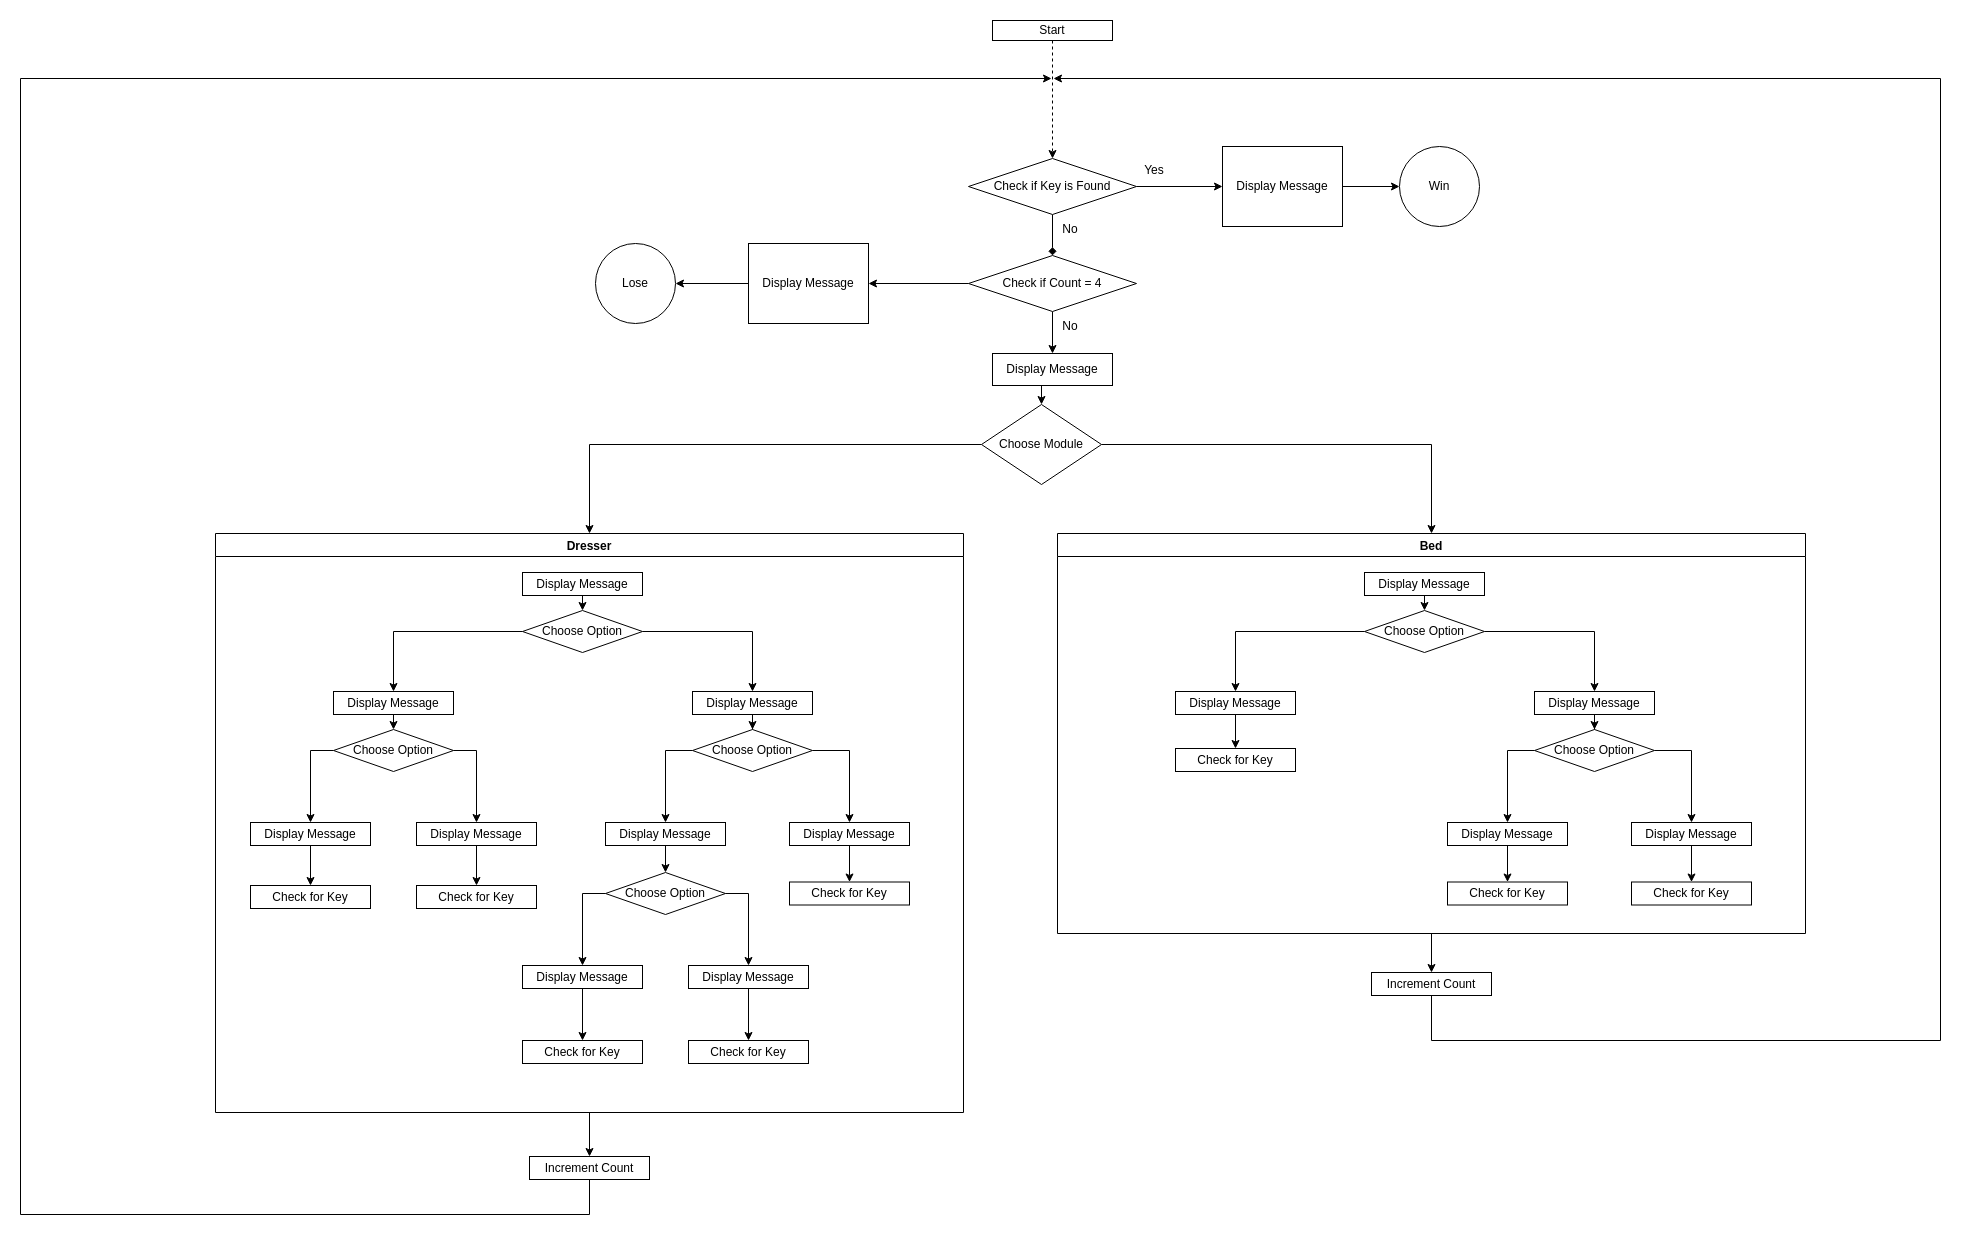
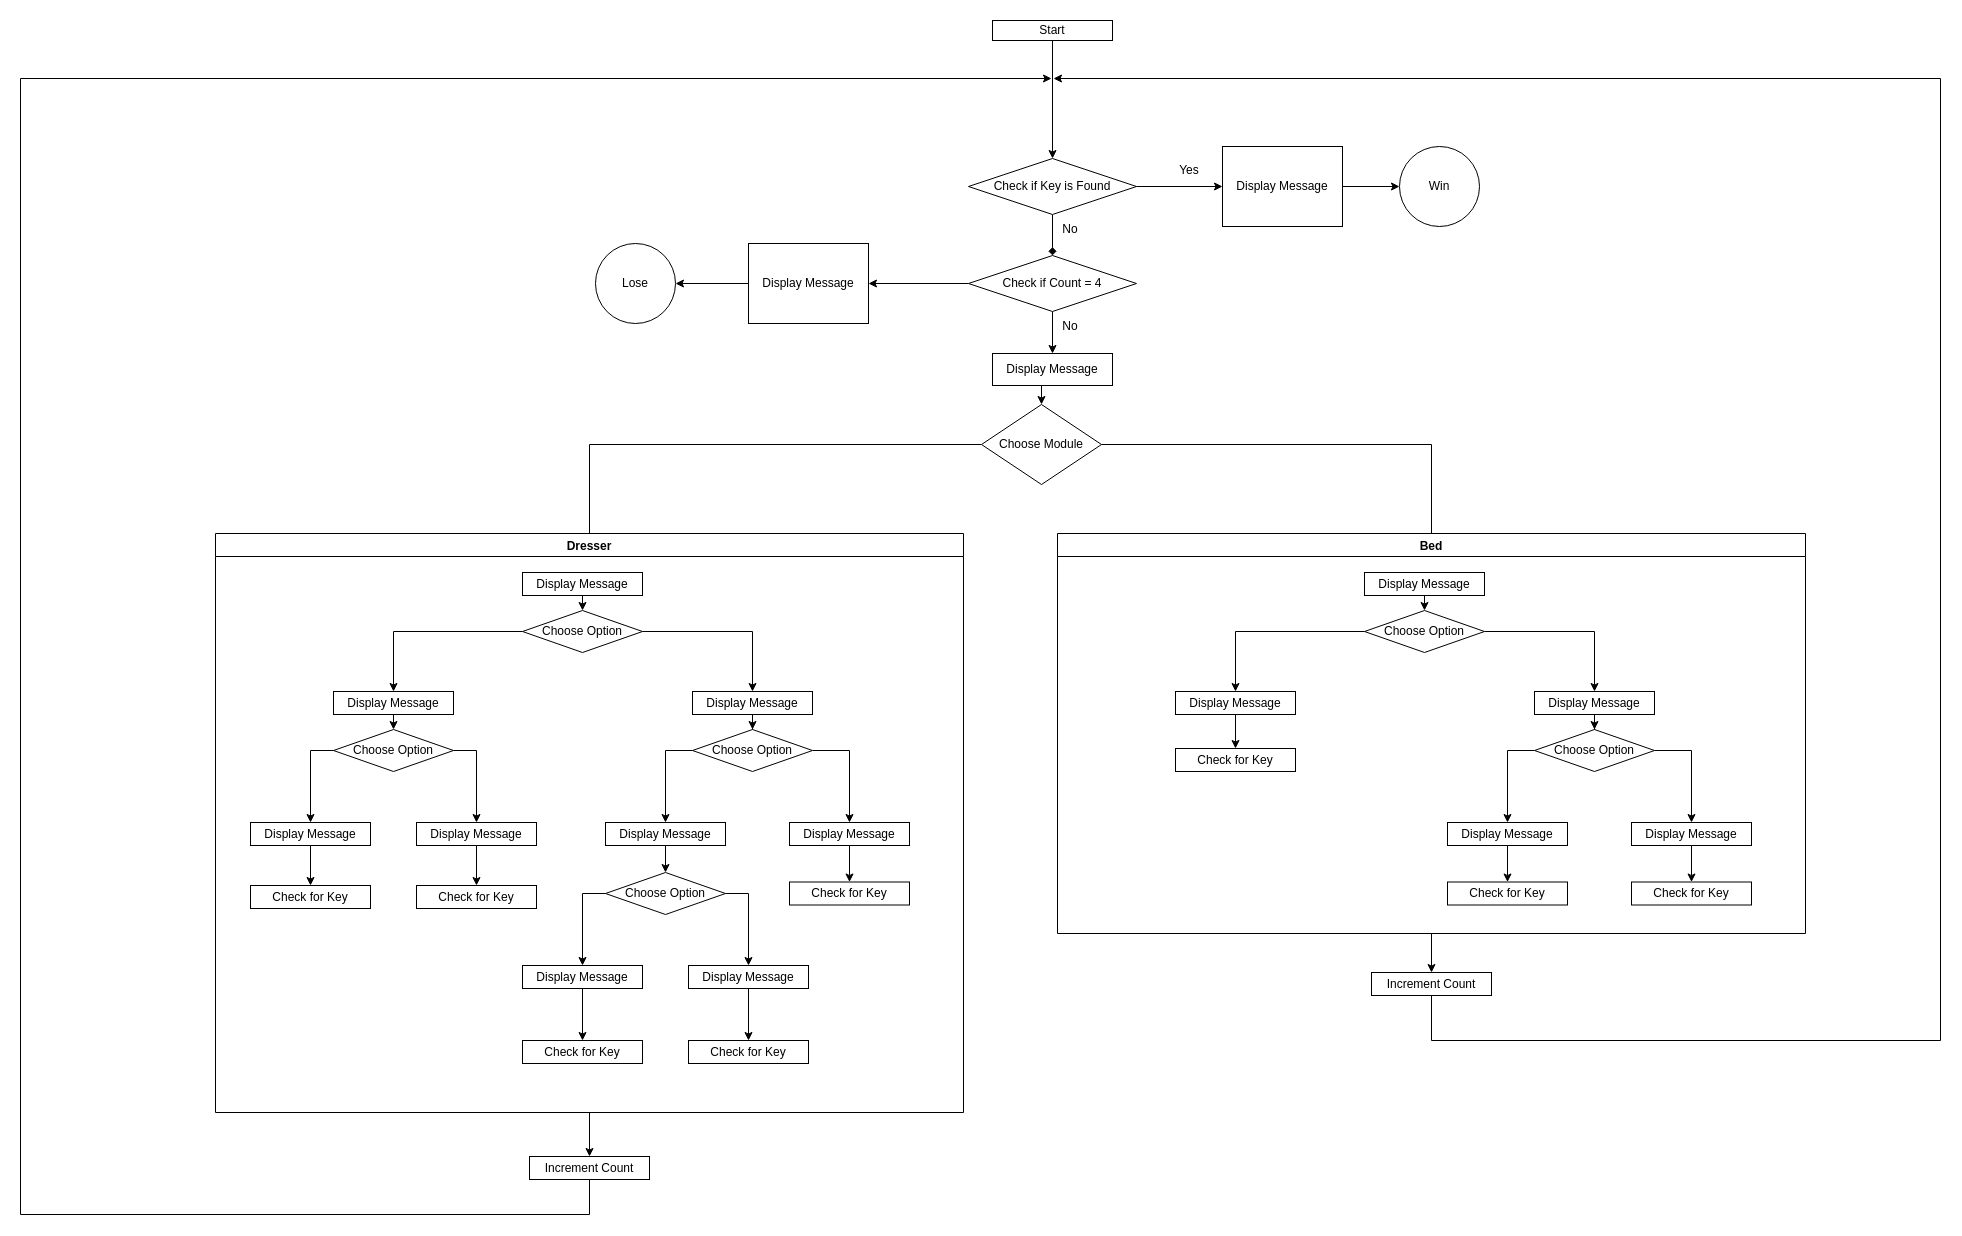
(1053, 96) -> (1053, 96)
(1155, 171) -> (1190, 171)
(590, 525) -> (590, 528)
(1432, 525) -> (1432, 528)
